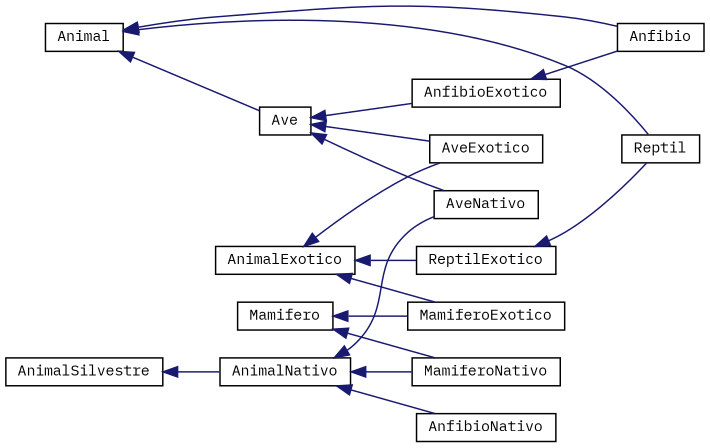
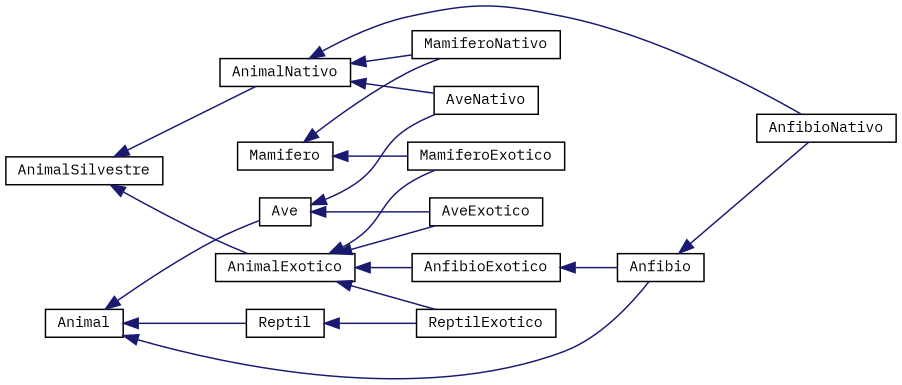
(369, 109) -> (391, 268)
none -> (750, 193)
(601, 206) -> (378, 323)
none -> (185, 225)
